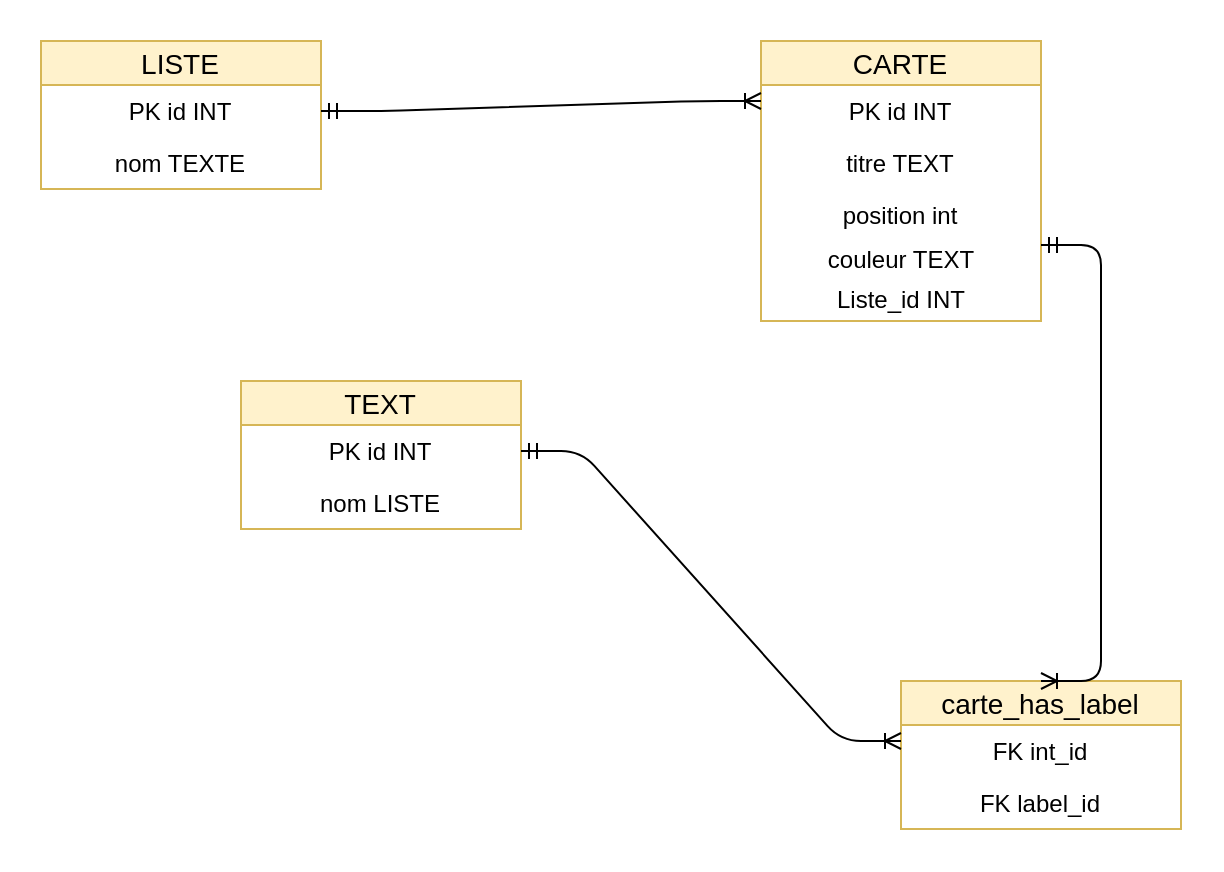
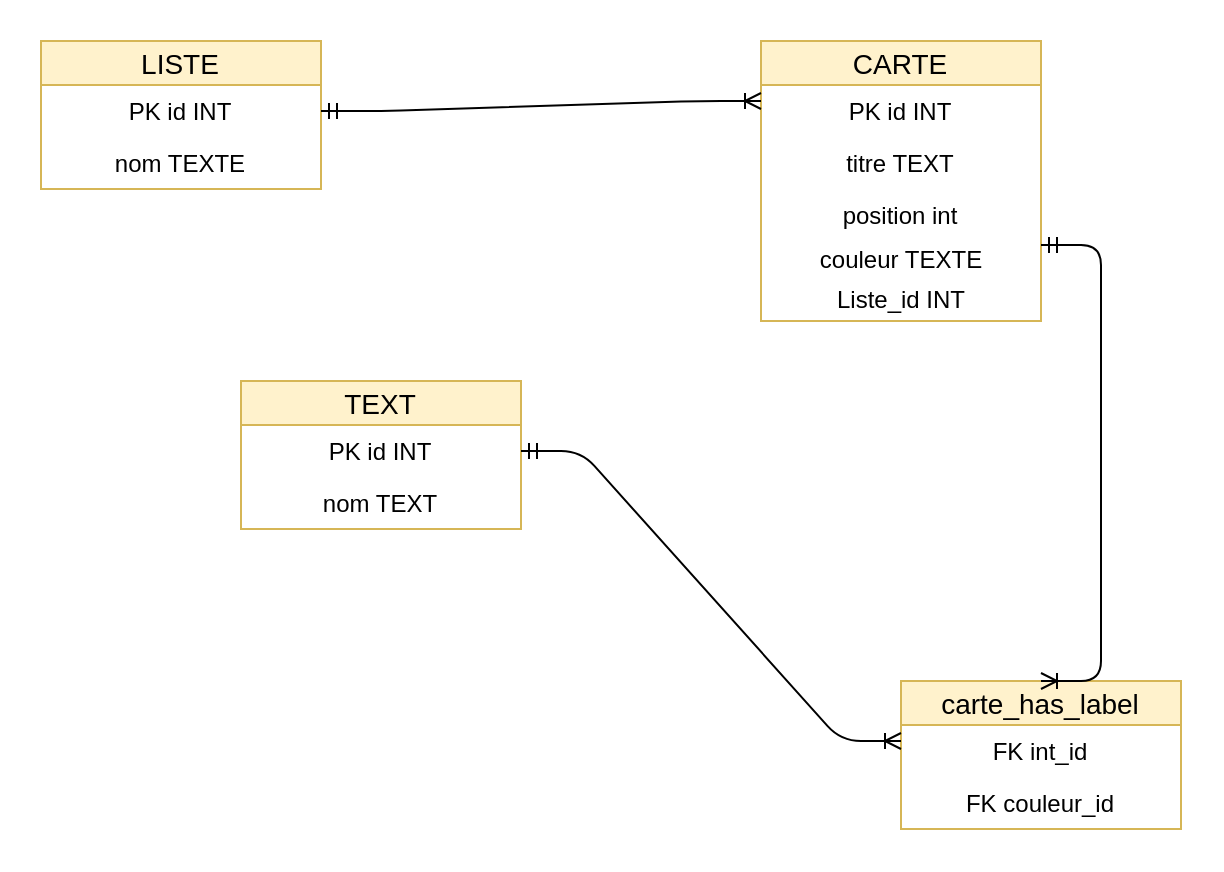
(902, 261) -> (902, 261)
(380, 504) -> (380, 504)
(1040, 804) -> (1040, 804)
